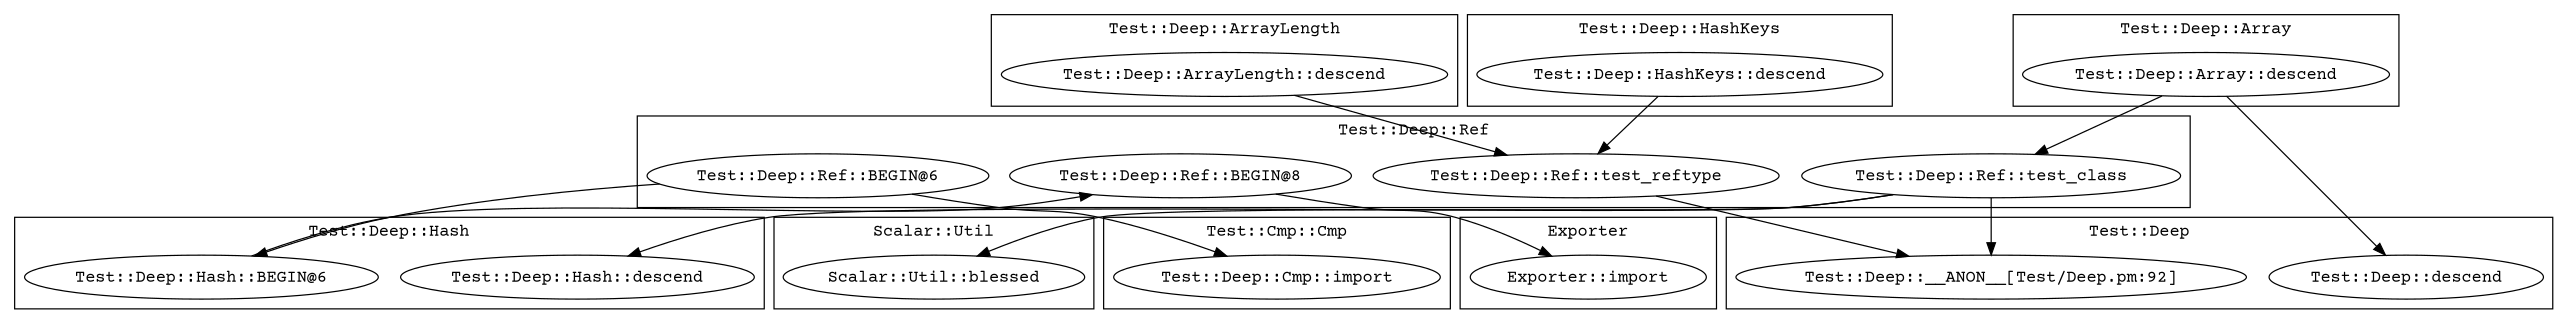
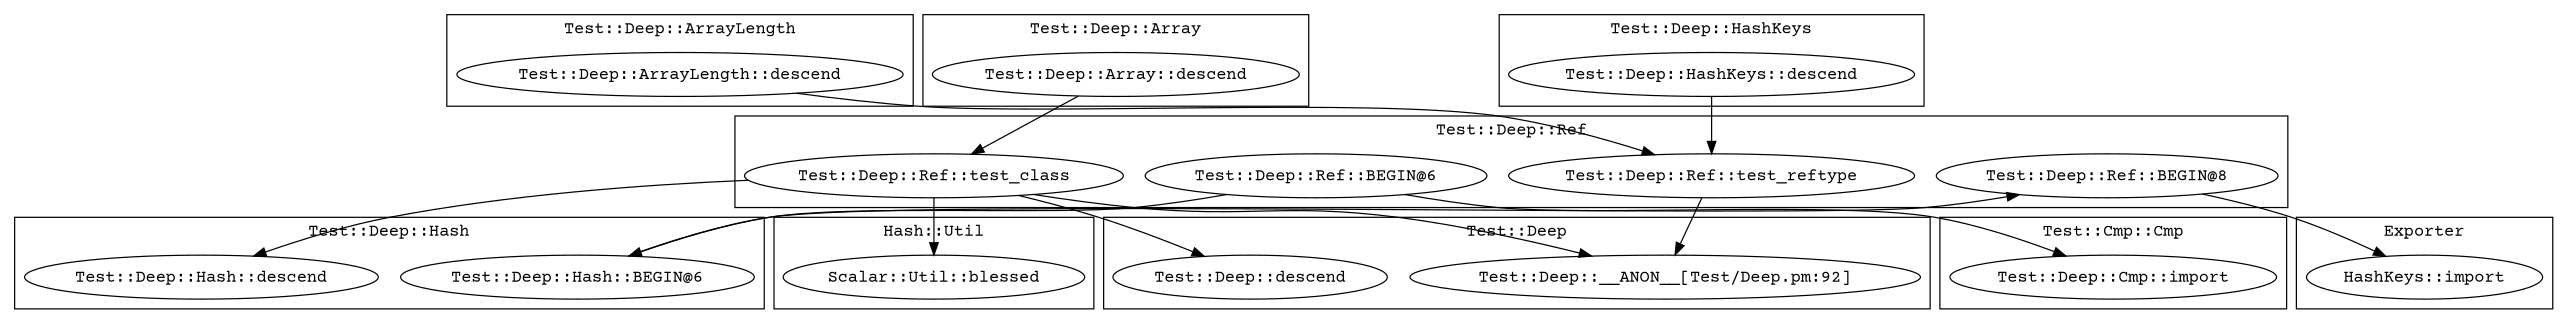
(2302, 171) -> (1124, 226)
(934, 231) -> (934, 231)
(1588, 277) -> (2425, 277)
